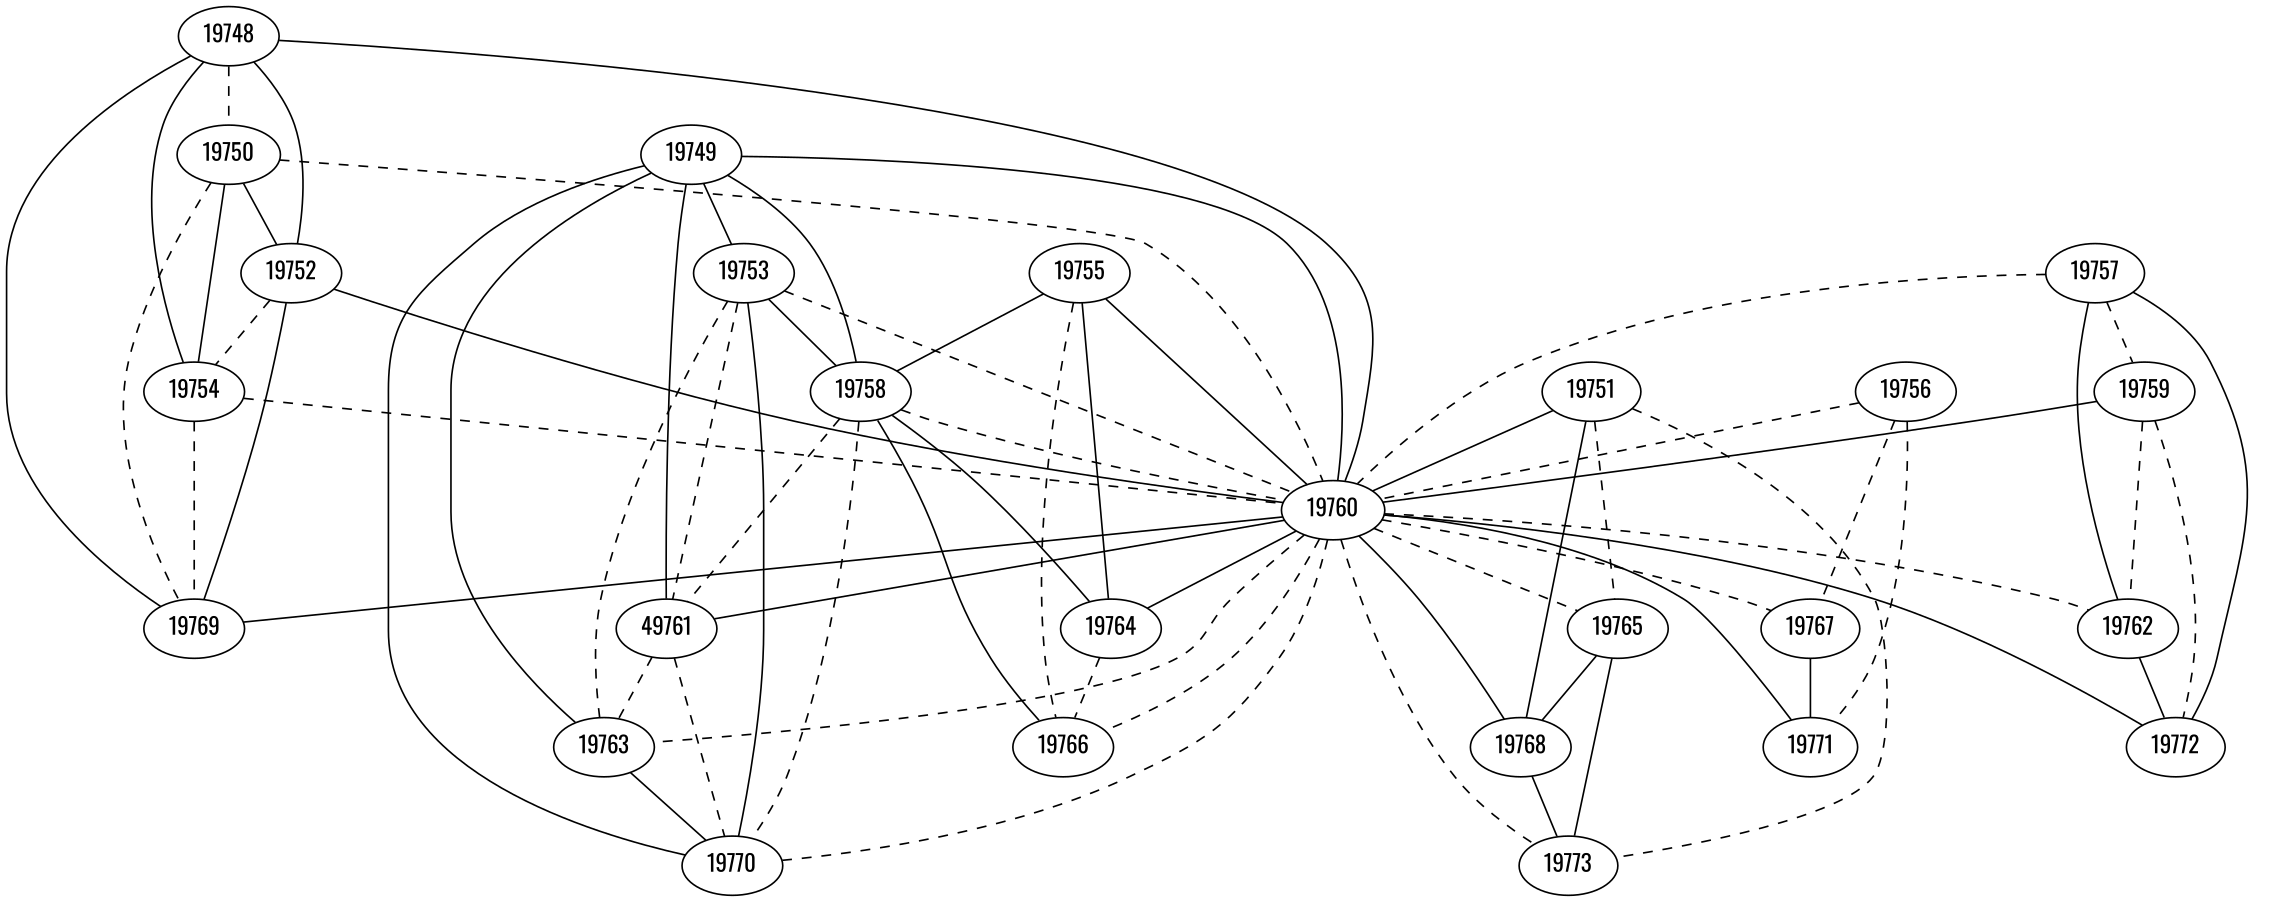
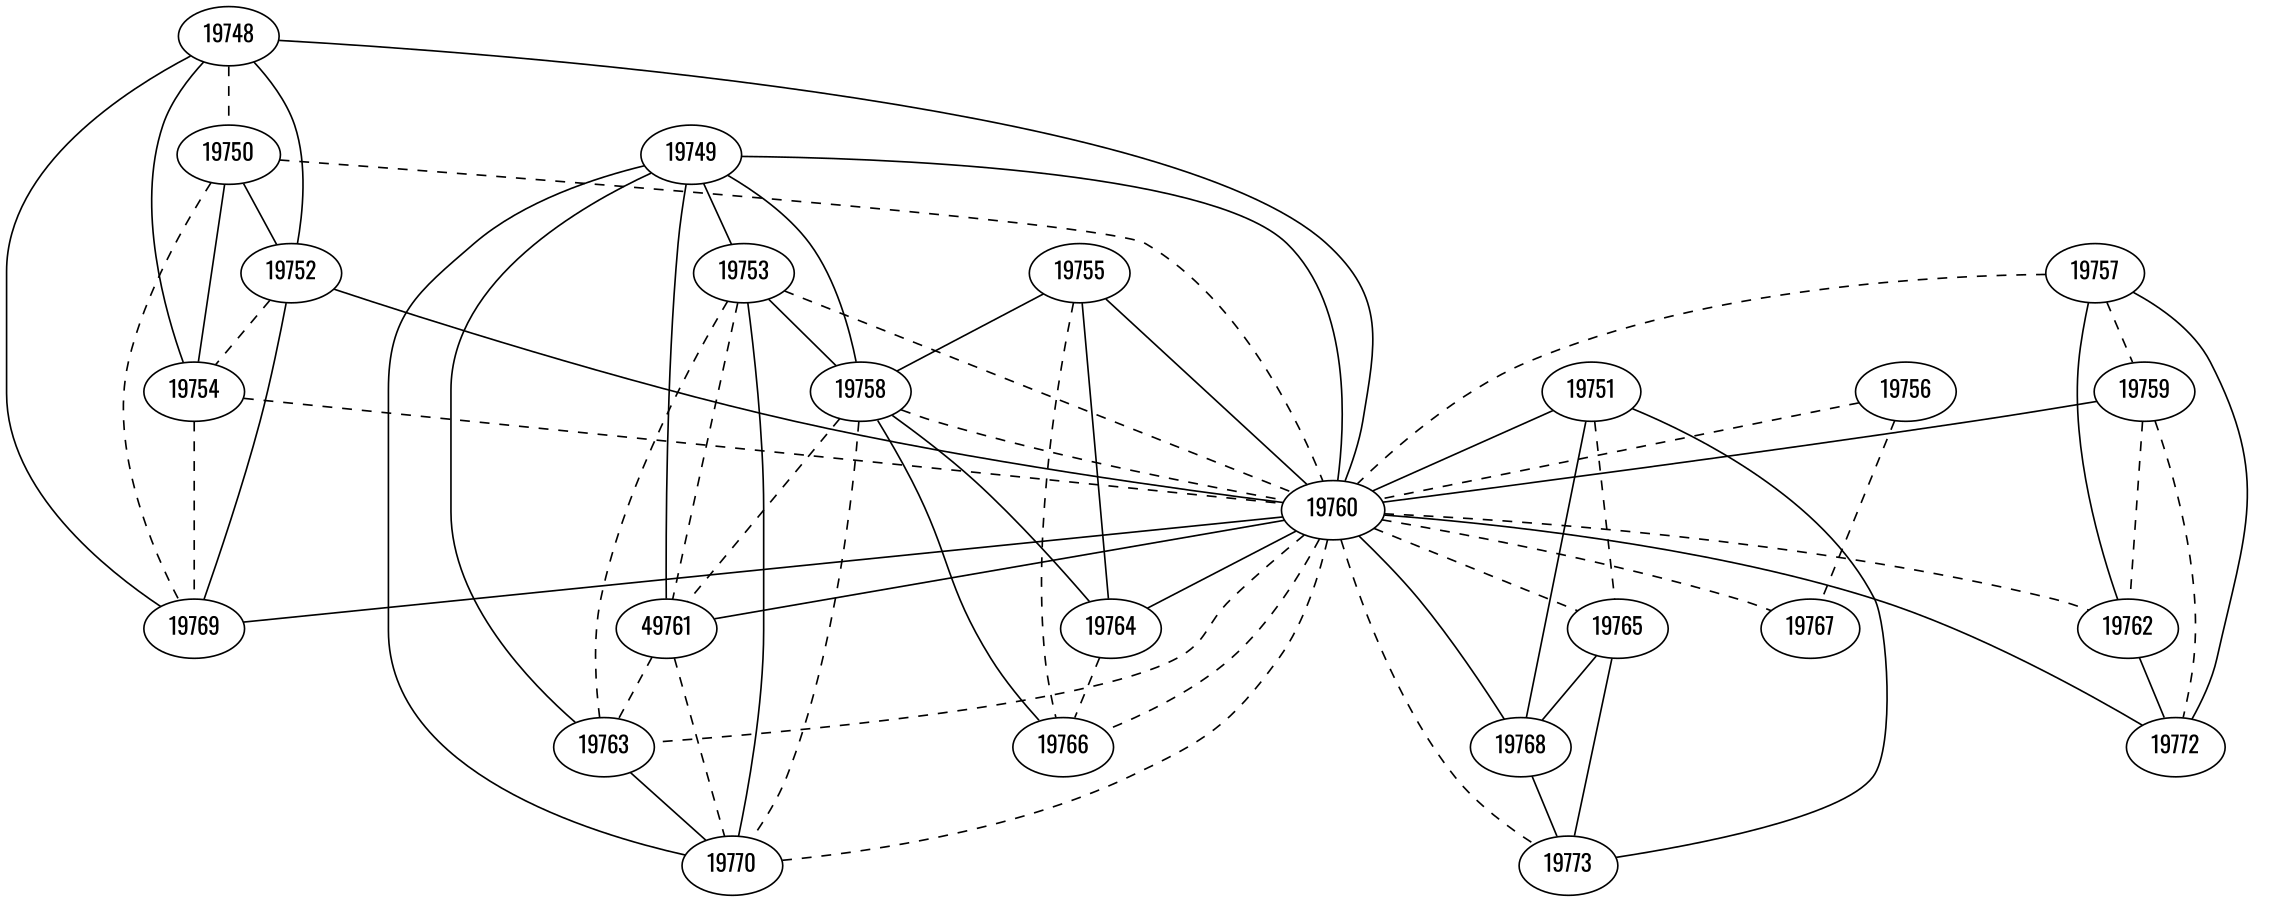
(1886, 668) -> (1886, 668)
(1810, 747) -> none
